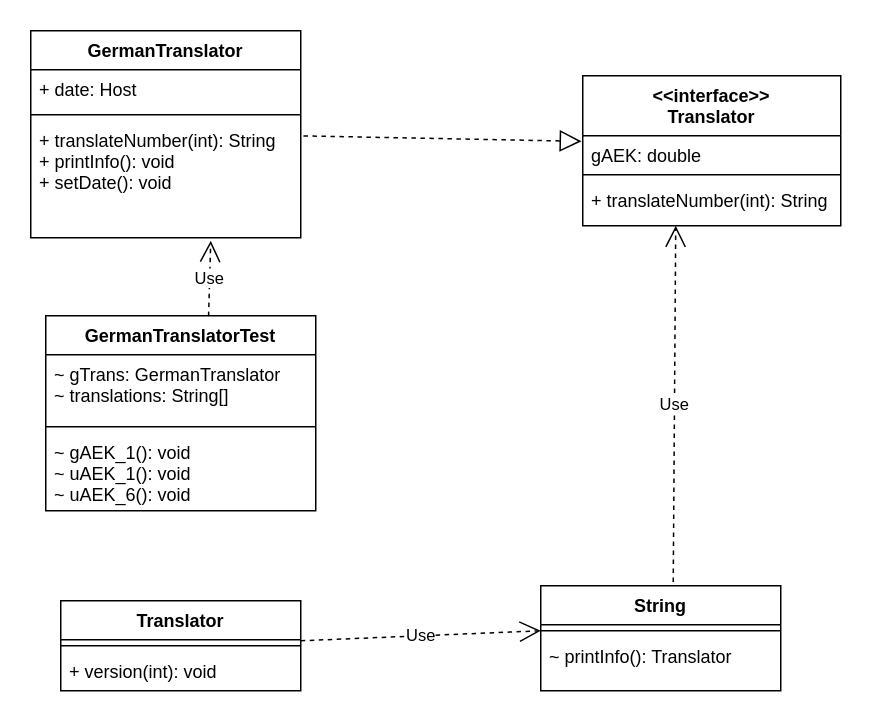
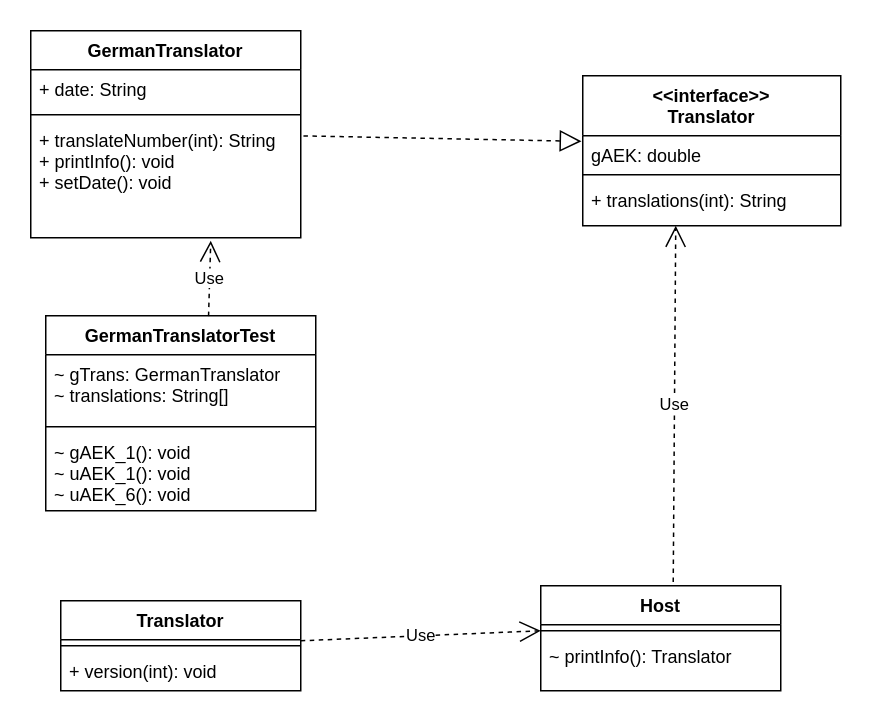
(92, 90) -> (100, 90)
(728, 201) -> (711, 201)
(660, 606) -> (660, 606)
